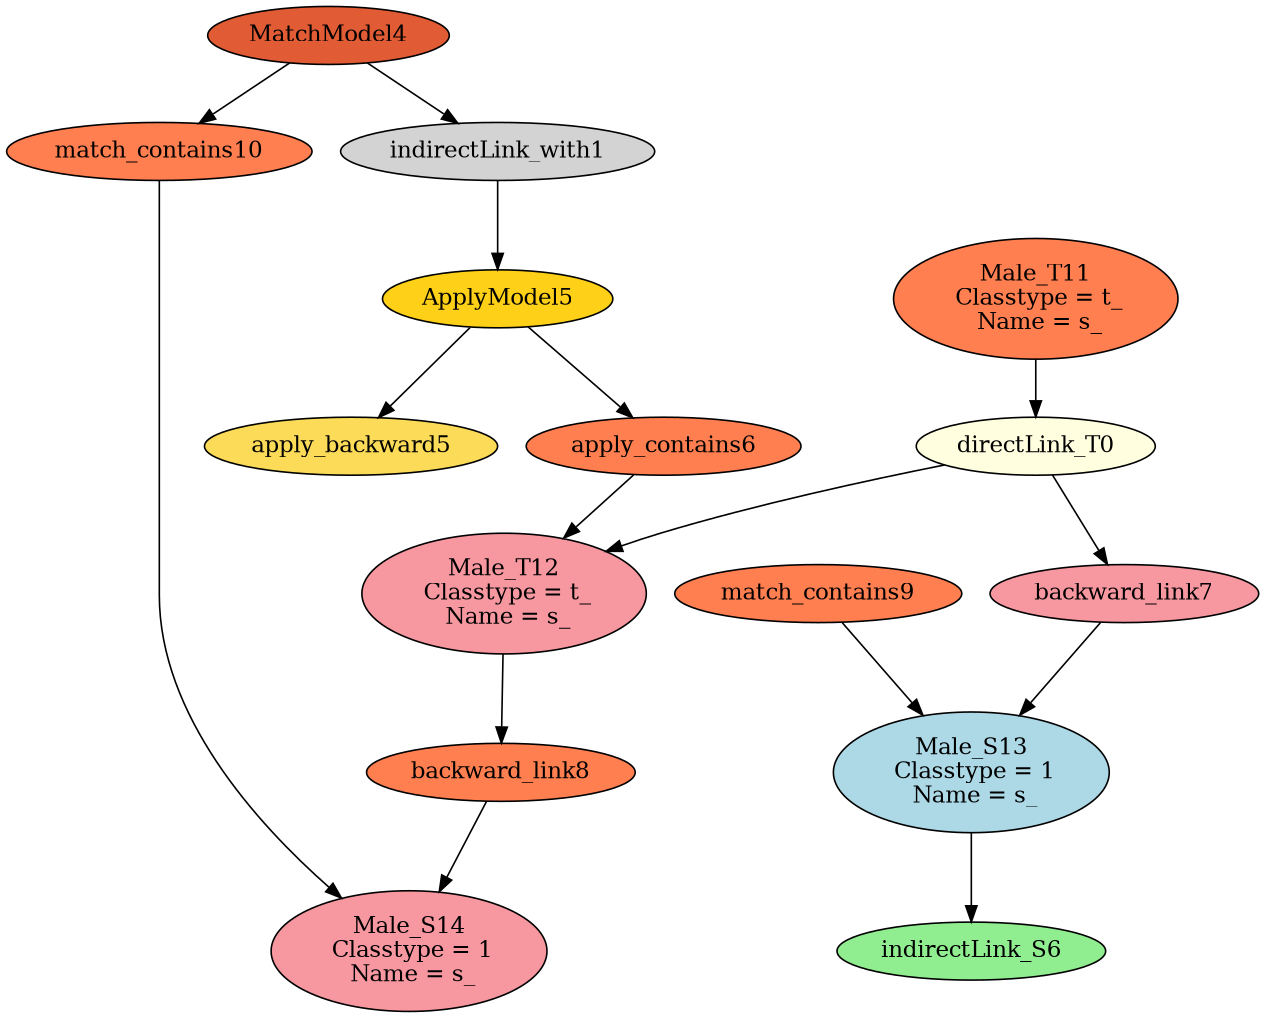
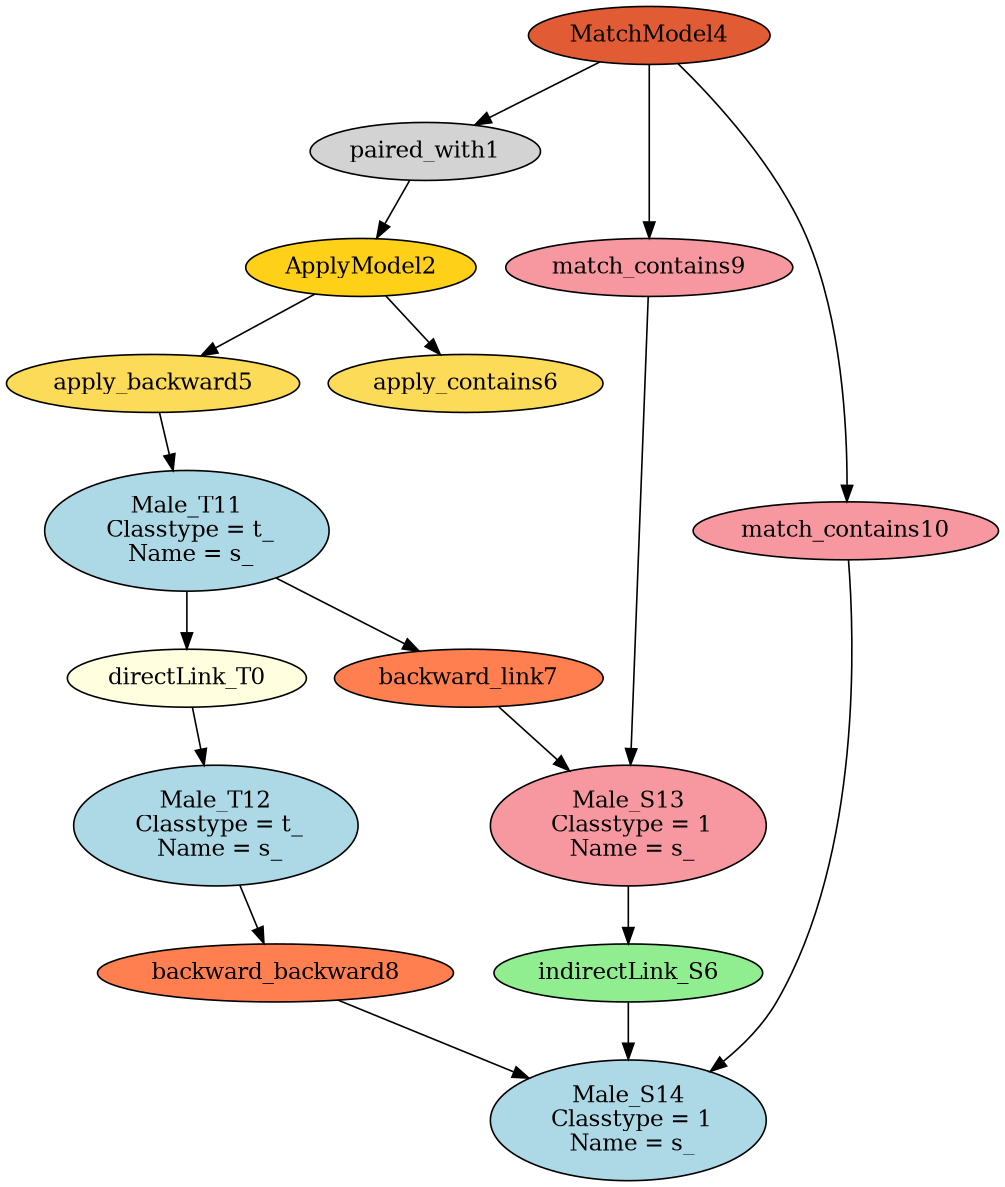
none -> (649, 143)
(159, 151) -> (846, 531)
(498, 151) -> (425, 151)
(498, 299) -> (361, 267)
(1036, 299) -> (187, 531)
none -> (164, 434)
(664, 446) -> (466, 383)
(605, 501) -> none
(1076, 513) -> (340, 611)
(504, 594) -> (216, 826)
(818, 594) -> (649, 267)
(1124, 594) -> (469, 678)
(501, 772) -> (275, 973)
(971, 772) -> (628, 826)
(409, 951) -> (628, 1120)
none -> (628, 1023)
